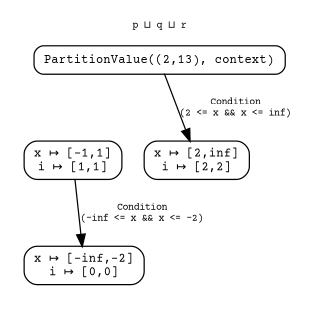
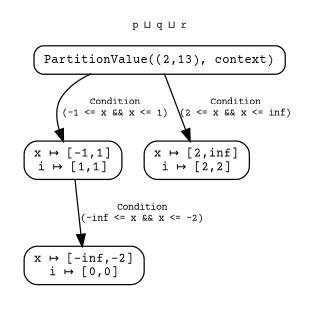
none -> (63, 95)
